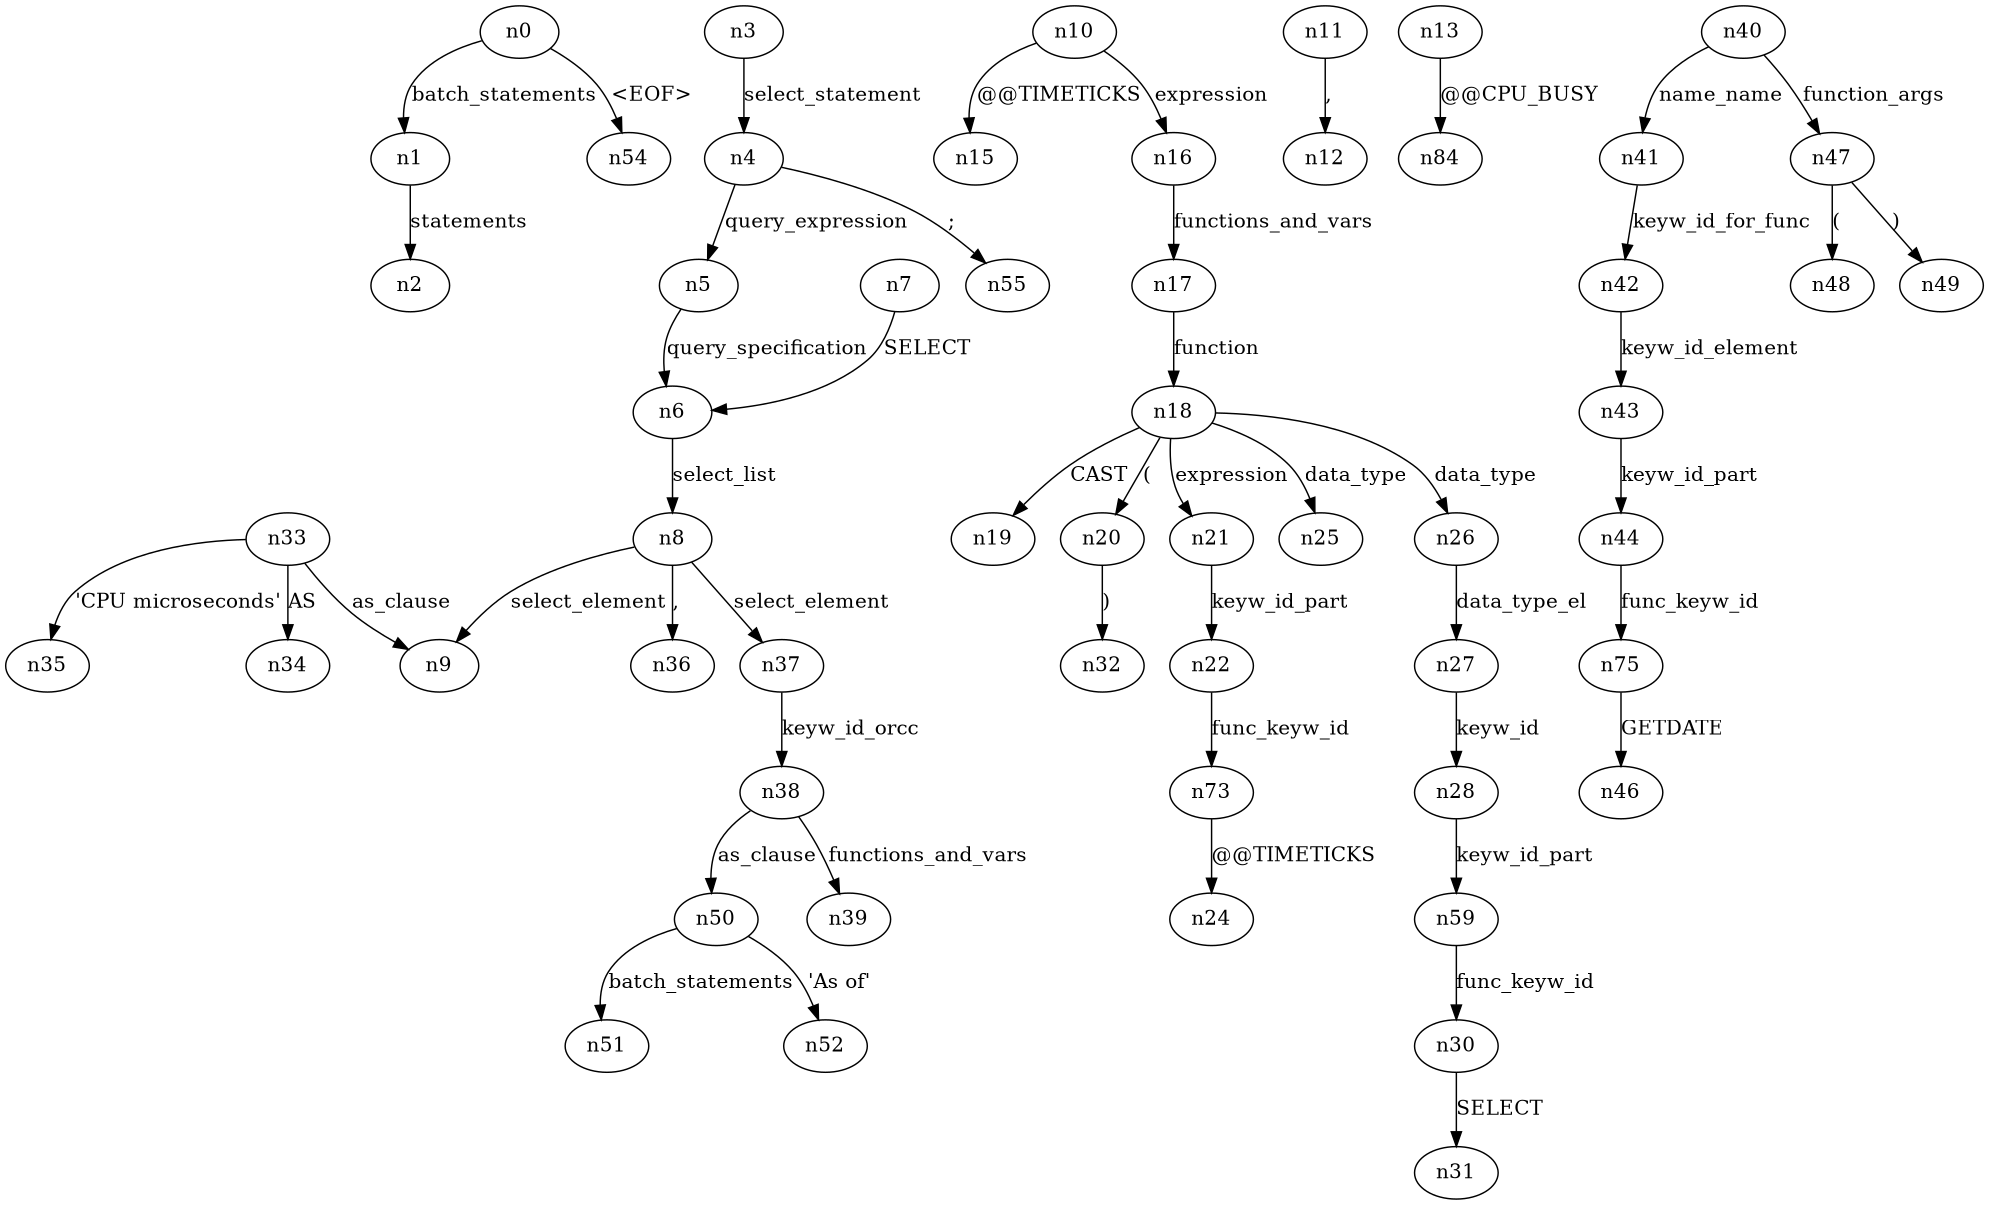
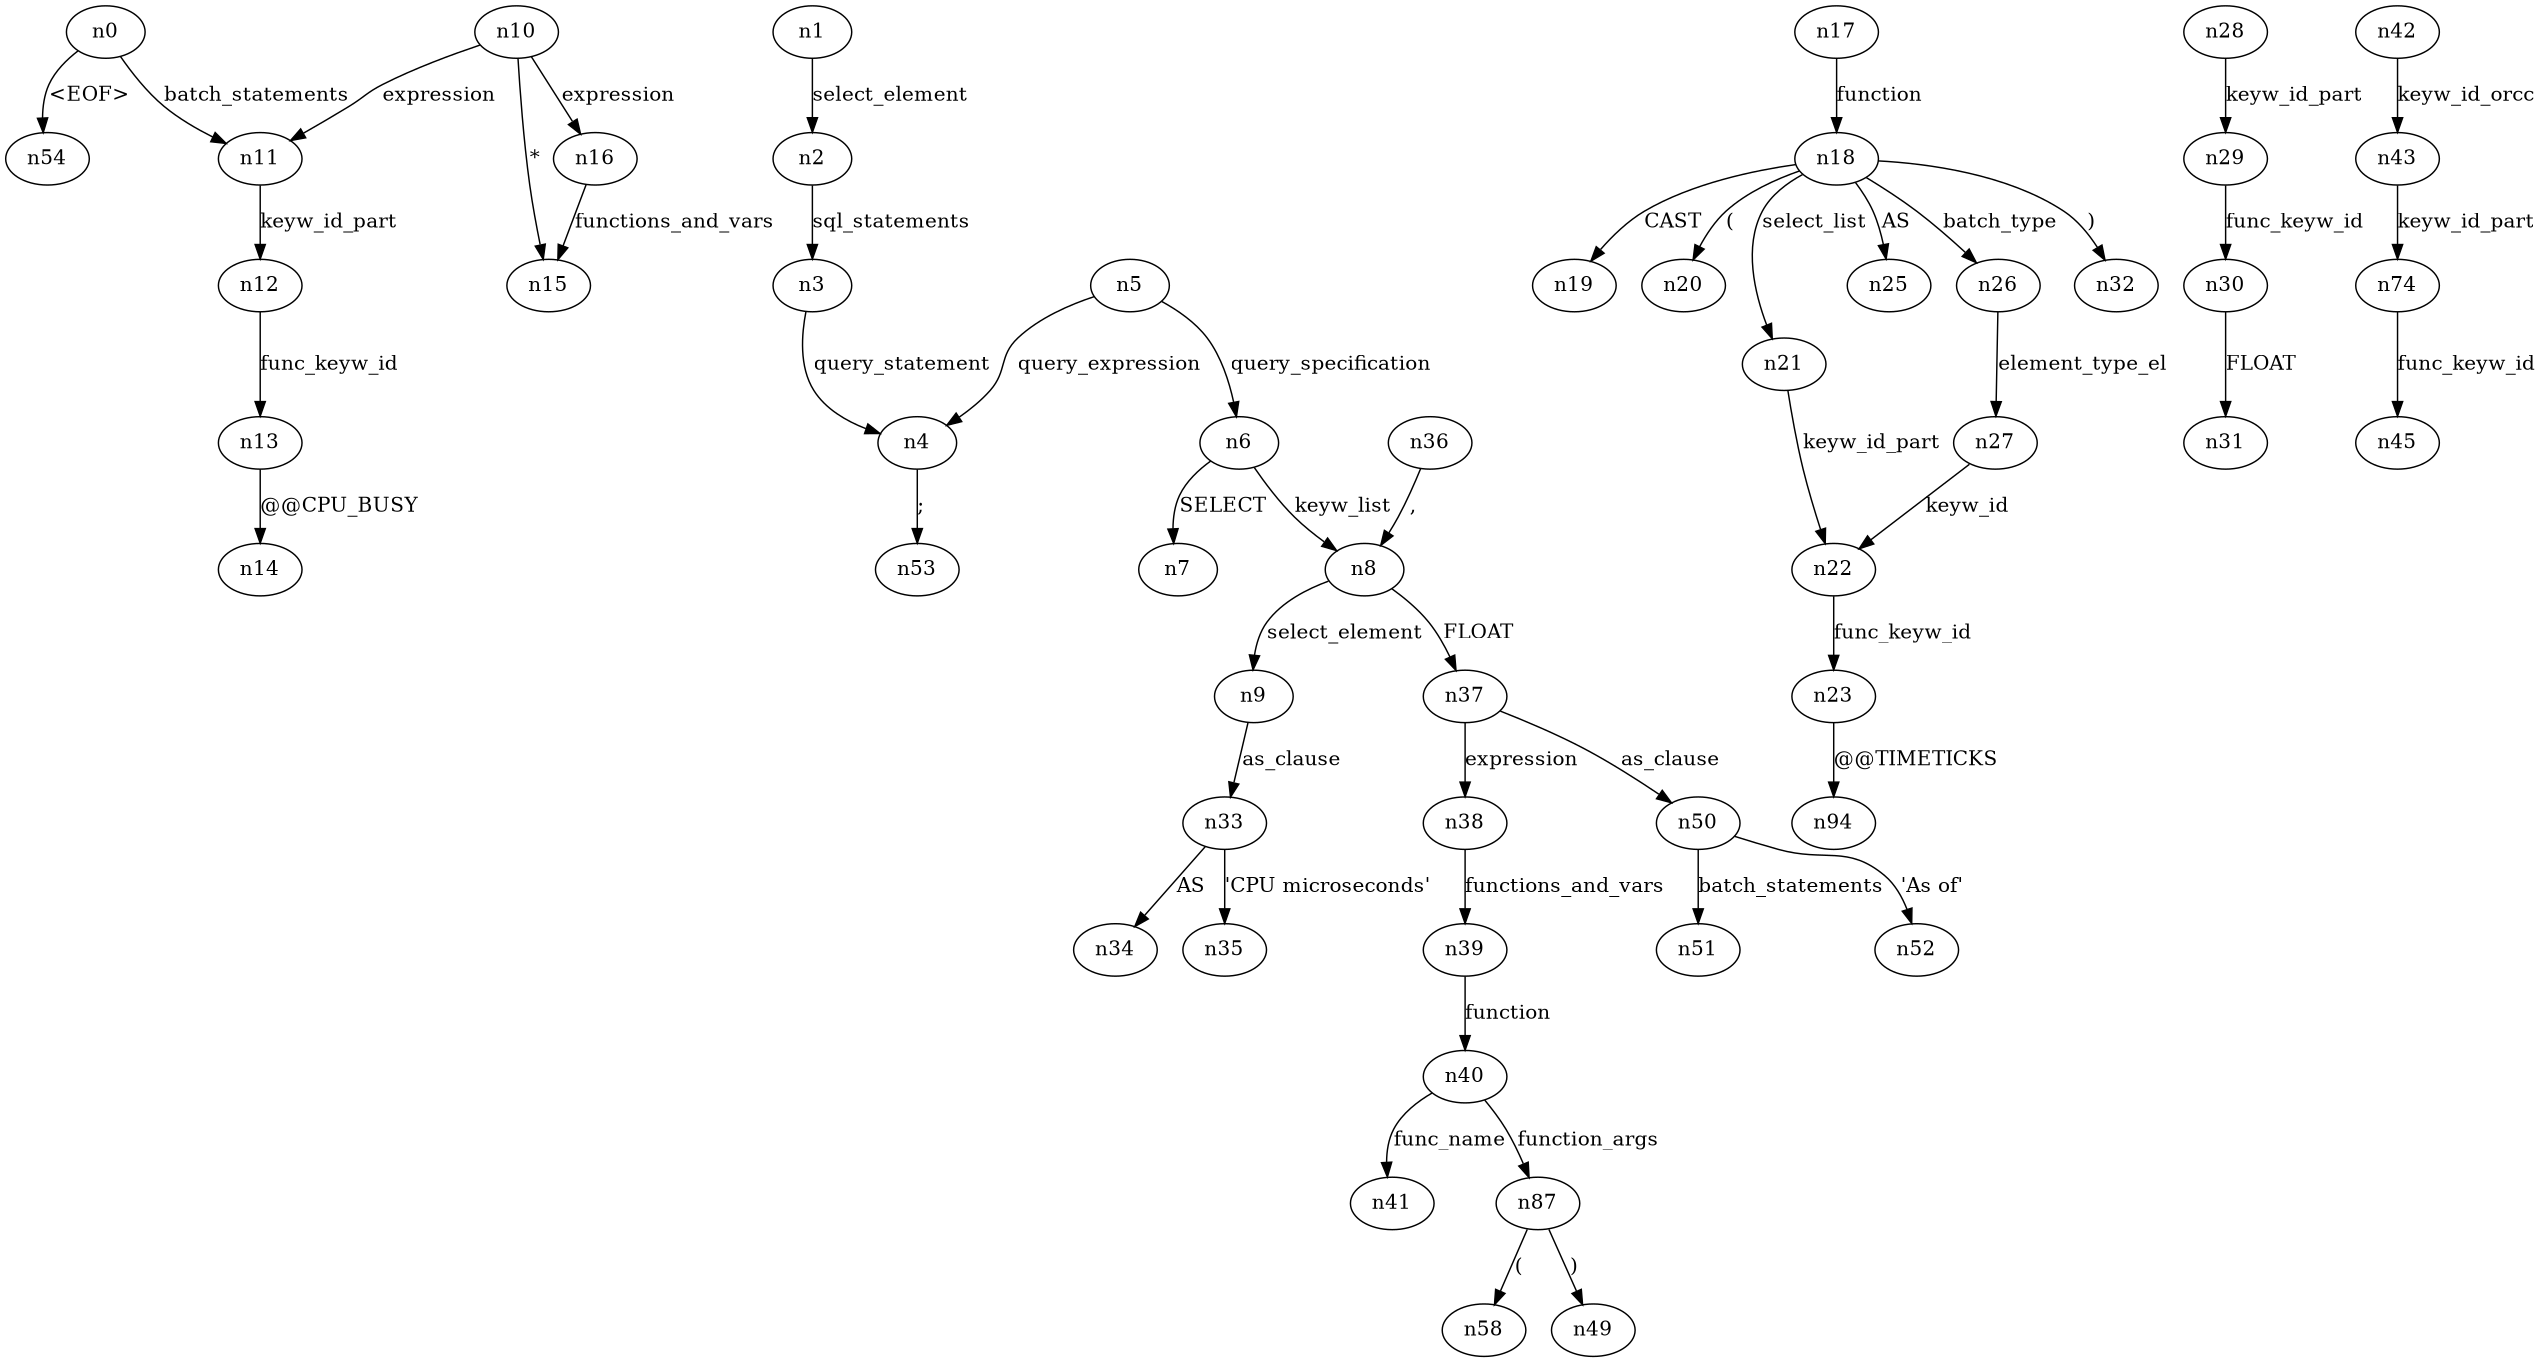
(428, 66) -> (161, 104)
none -> (388, 82)
(833, 95) -> (902, 364)
(1059, 95) -> (535, 159)
(1329, 95) -> (329, 222)
(1721, 95) -> (1450, 1140)
(1440, 159) -> (260, 570)
(1832, 159) -> (1538, 1203)
(724, 215) -> (1013, 343)
none -> (812, 215)
(1174, 215) -> (575, 215)
(1632, 215) -> none
(469, 222) -> (890, 95)
(1008, 286) -> (917, 570)
(1832, 286) -> (1484, 1330)
(1710, 349) -> (2466, 95)
none -> (260, 357)
(827, 385) -> (1183, 490)
(725, 476) -> (1343, 506)
(1232, 476) -> (1815, 222)
(1356, 476) -> (1896, 222)
(1486, 476) -> (2001, 222)
(1621, 539) -> (2398, 286)
(673, 595) -> (1406, 501)
(1102, 595) -> (1998, 181)
(812, 602) -> (1479, 633)
(1522, 602) -> (2083, 364)
(346, 608) -> (1241, 753)
(1621, 666) -> (2398, 443)
(1456, 722) -> (1920, 502)
(850, 729) -> (1522, 760)
(1212, 793) -> (1834, 696)
(1621, 793) -> none
(721, 839) -> (1582, 748)
(1212, 919) -> (1834, 823)
(1456, 919) -> (2226, 159)
none -> (1465, 1006)
(1500, 1109) -> (2261, 364)
